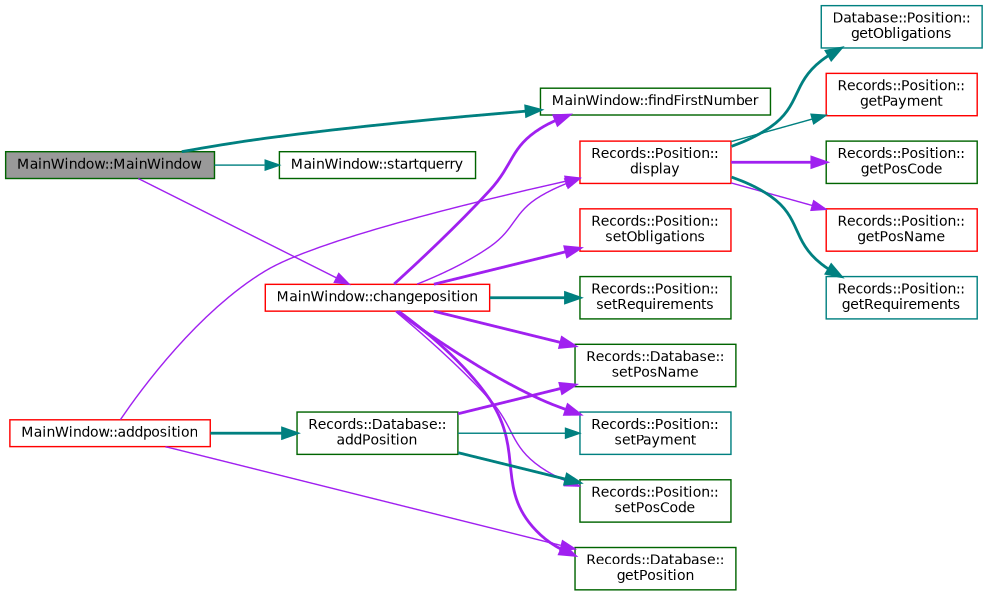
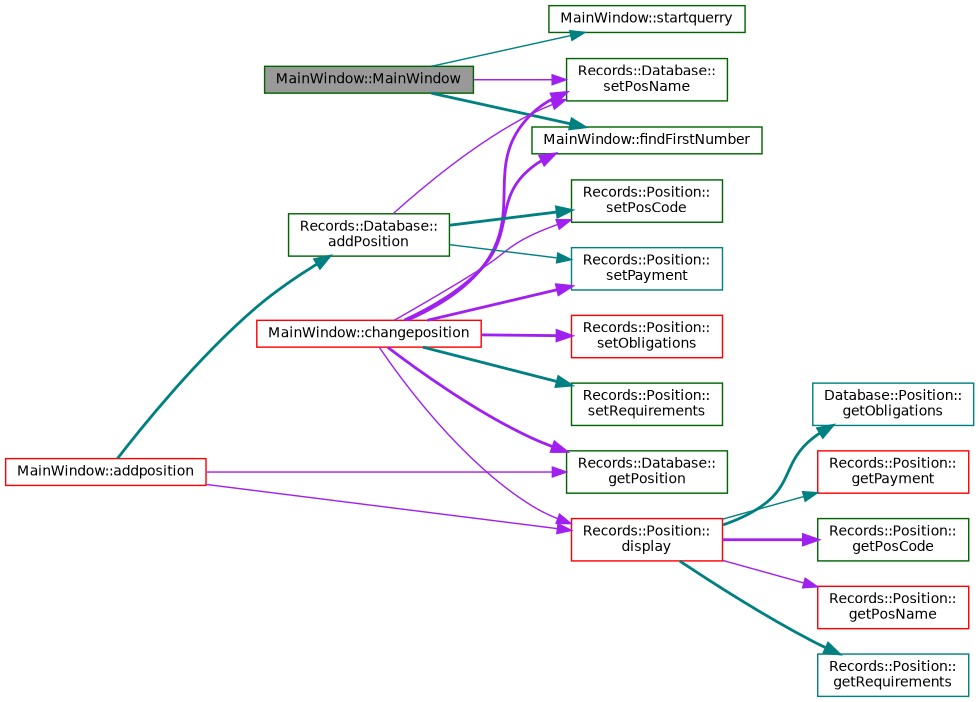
(237, 228) -> (513, 80)
(509, 401) -> (469, 153)
